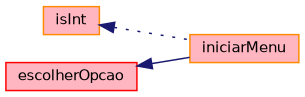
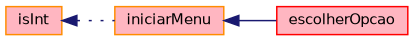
(171, 60) -> (258, 21)
